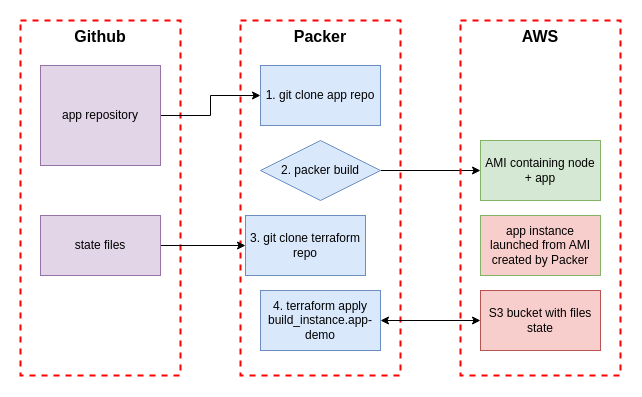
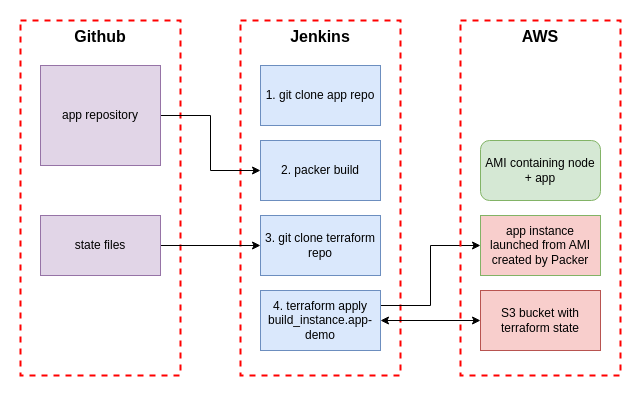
(321, 37) -> (321, 37)
(221, 96) -> (211, 163)
(321, 171) -> (321, 171)
(427, 171) -> none
(541, 171) -> (541, 171)
(306, 246) -> (321, 246)
none -> (431, 280)
(541, 321) -> (541, 321)
